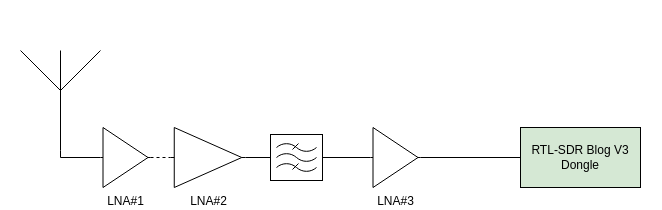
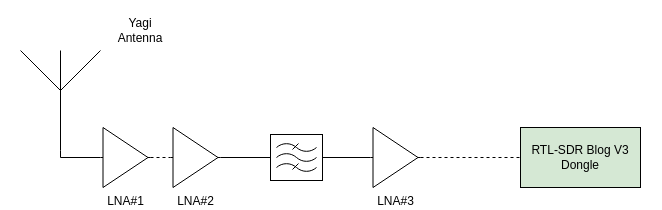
none -> (141, 31)
(208, 158) -> (196, 158)
(471, 158) -> (471, 158)
